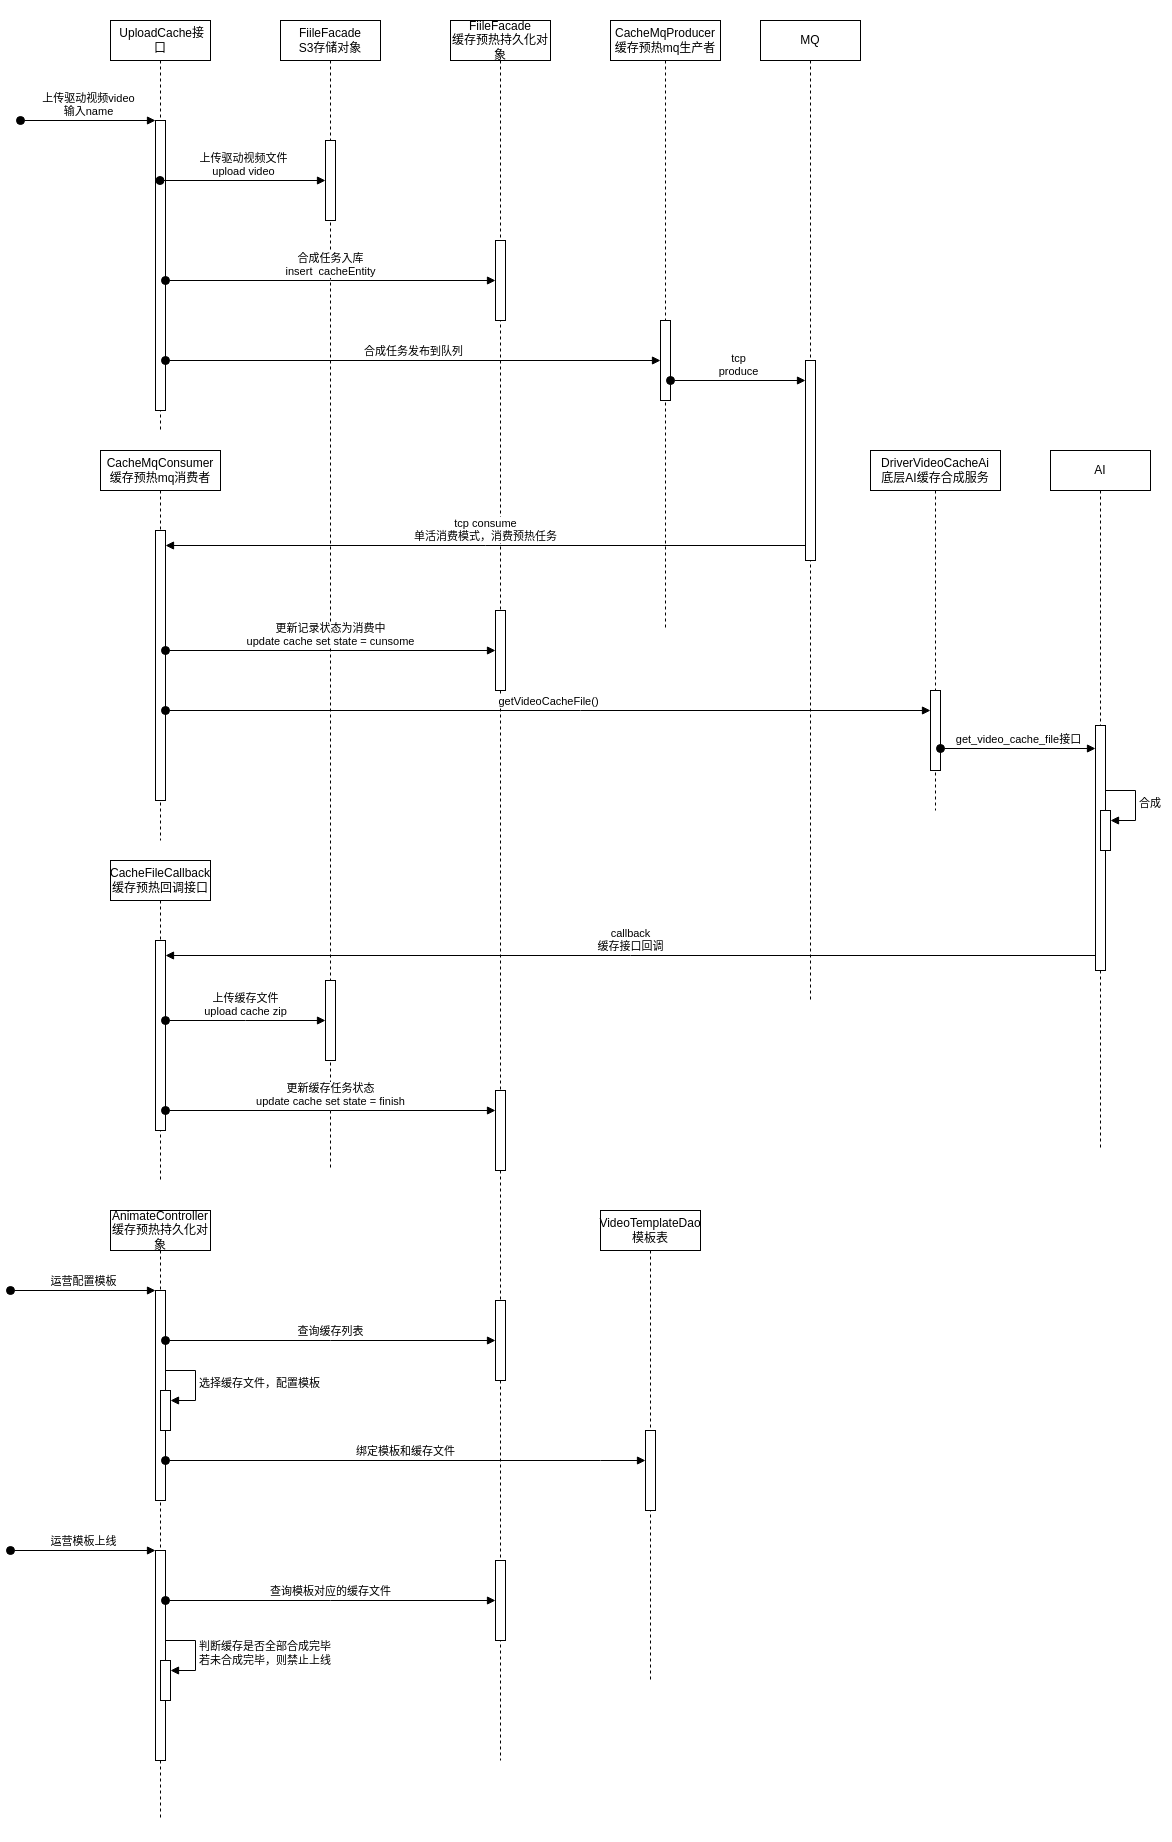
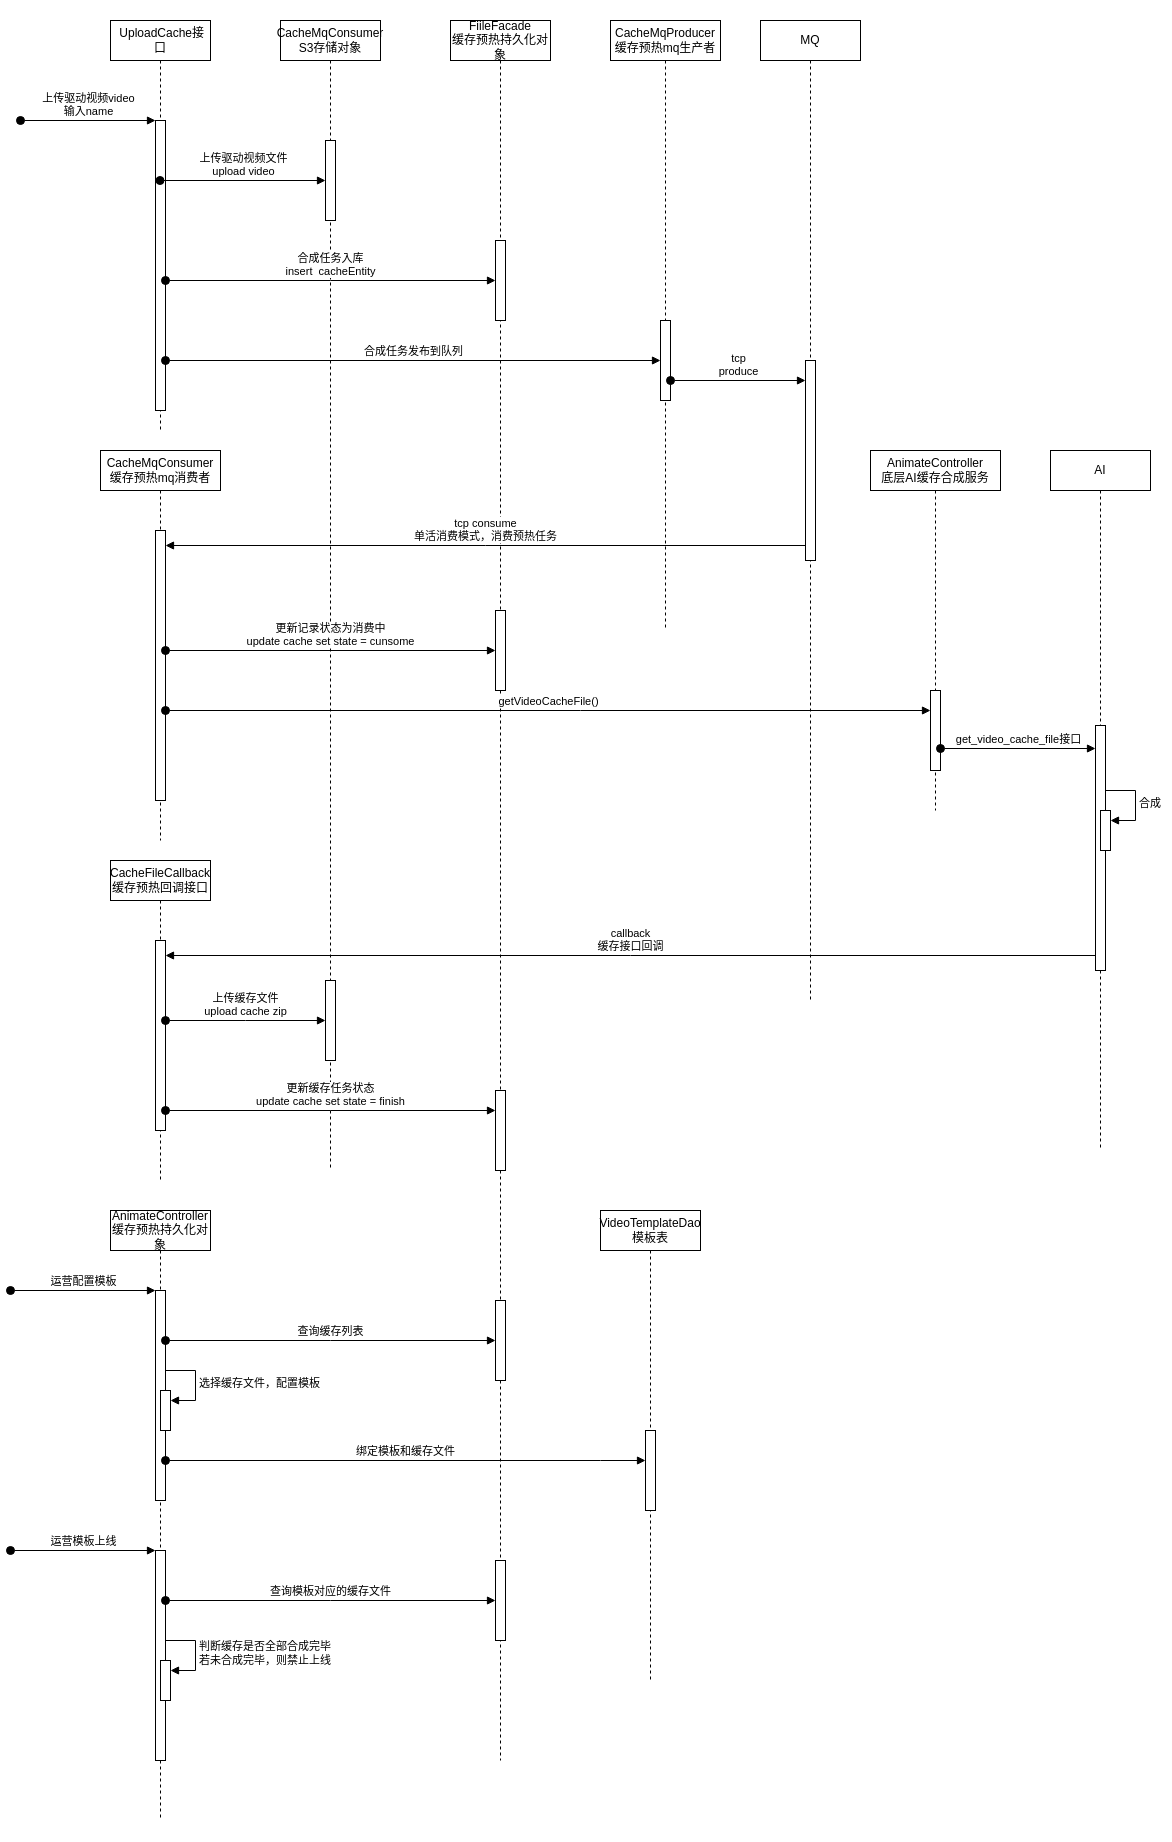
(331, 41) -> (331, 41)
(936, 471) -> (936, 471)
